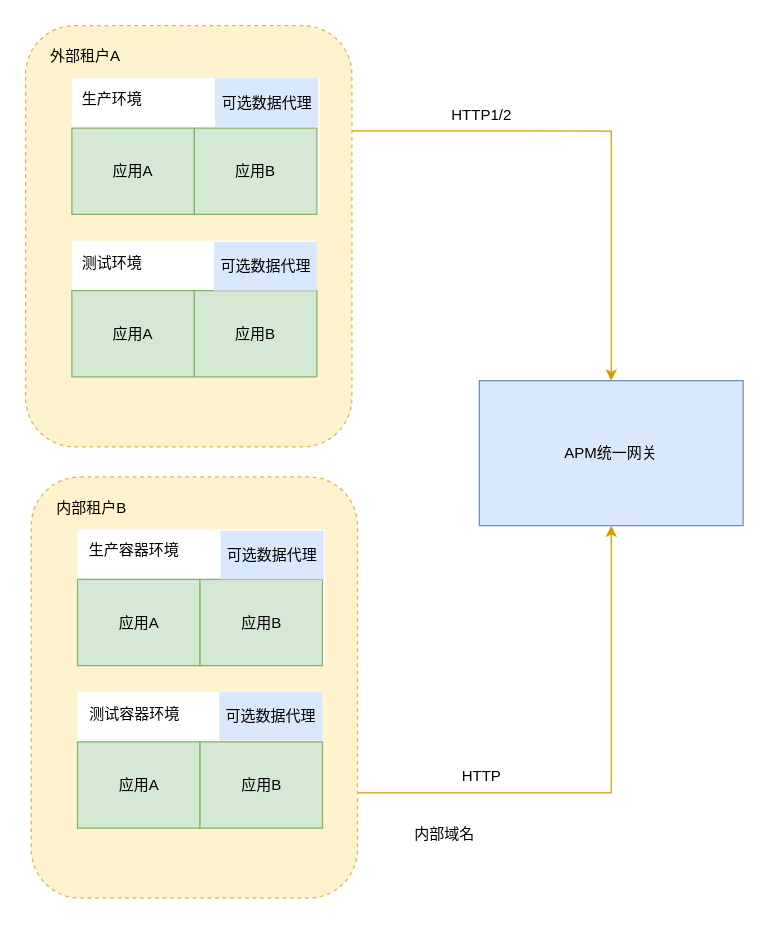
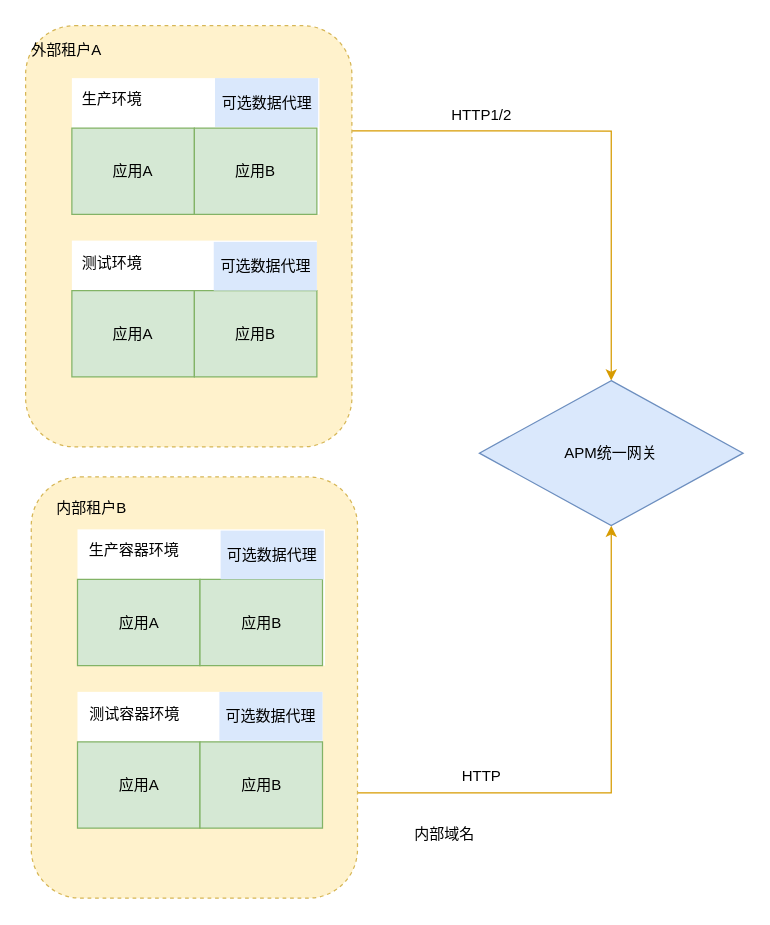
(86, 57) -> (67, 51)
(611, 453) -> (611, 453)
